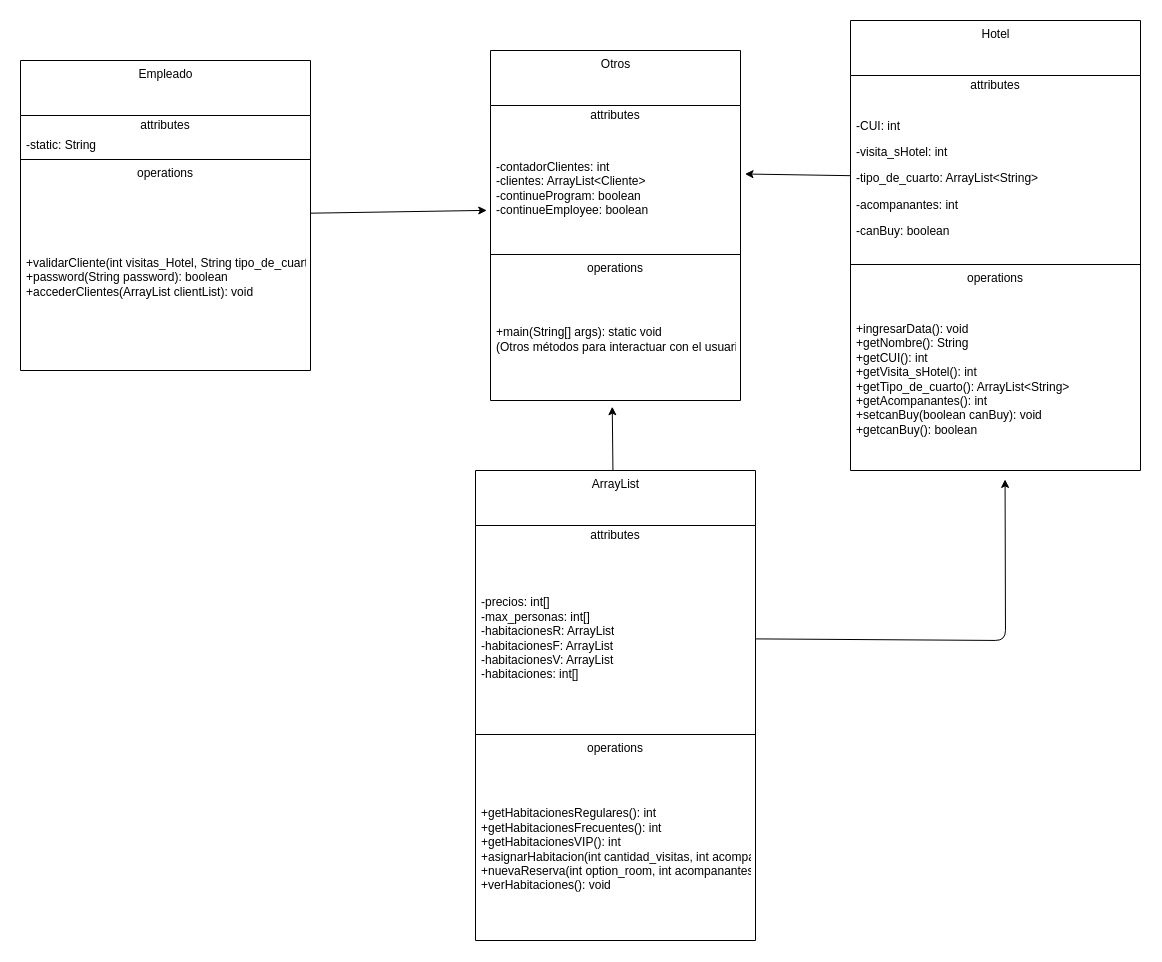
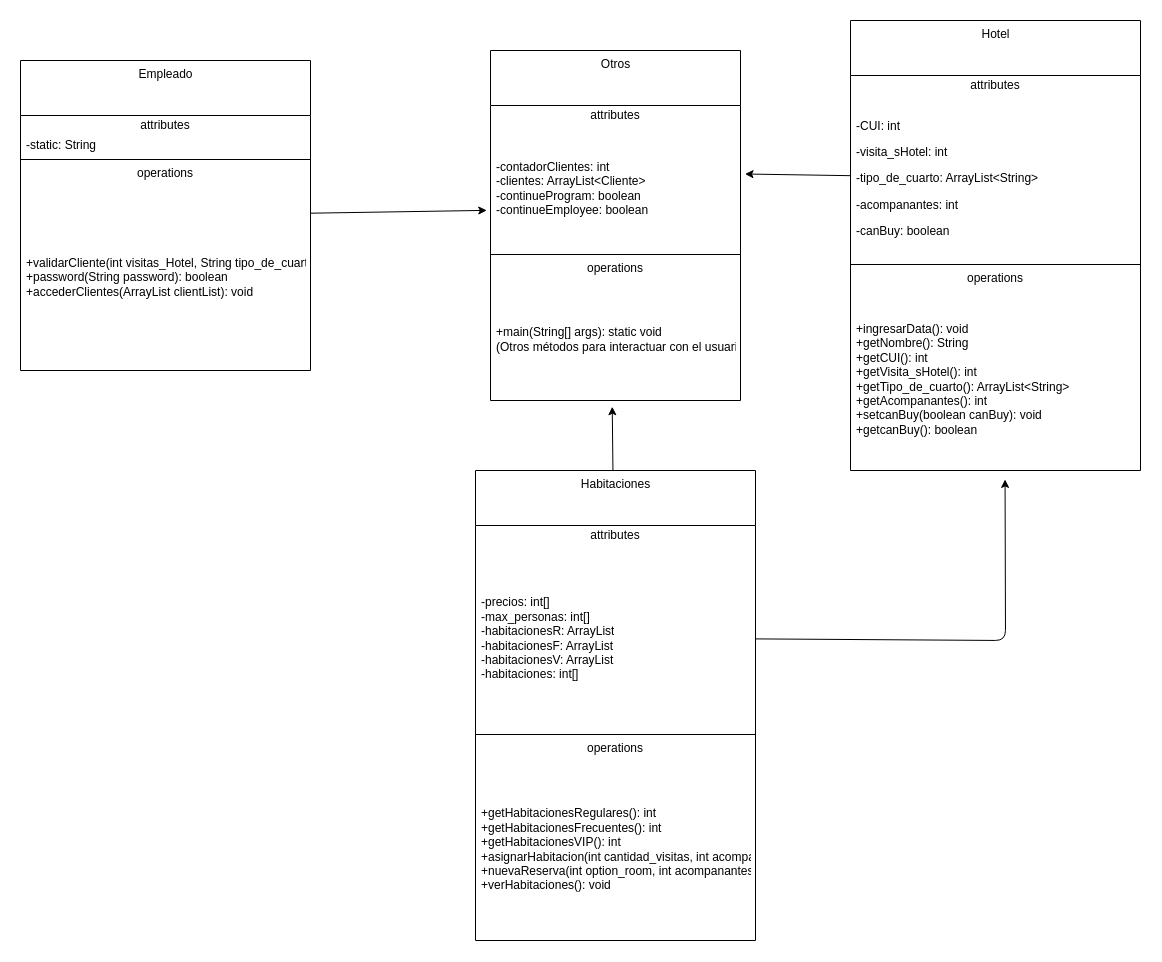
(616, 485) -> (616, 485)
